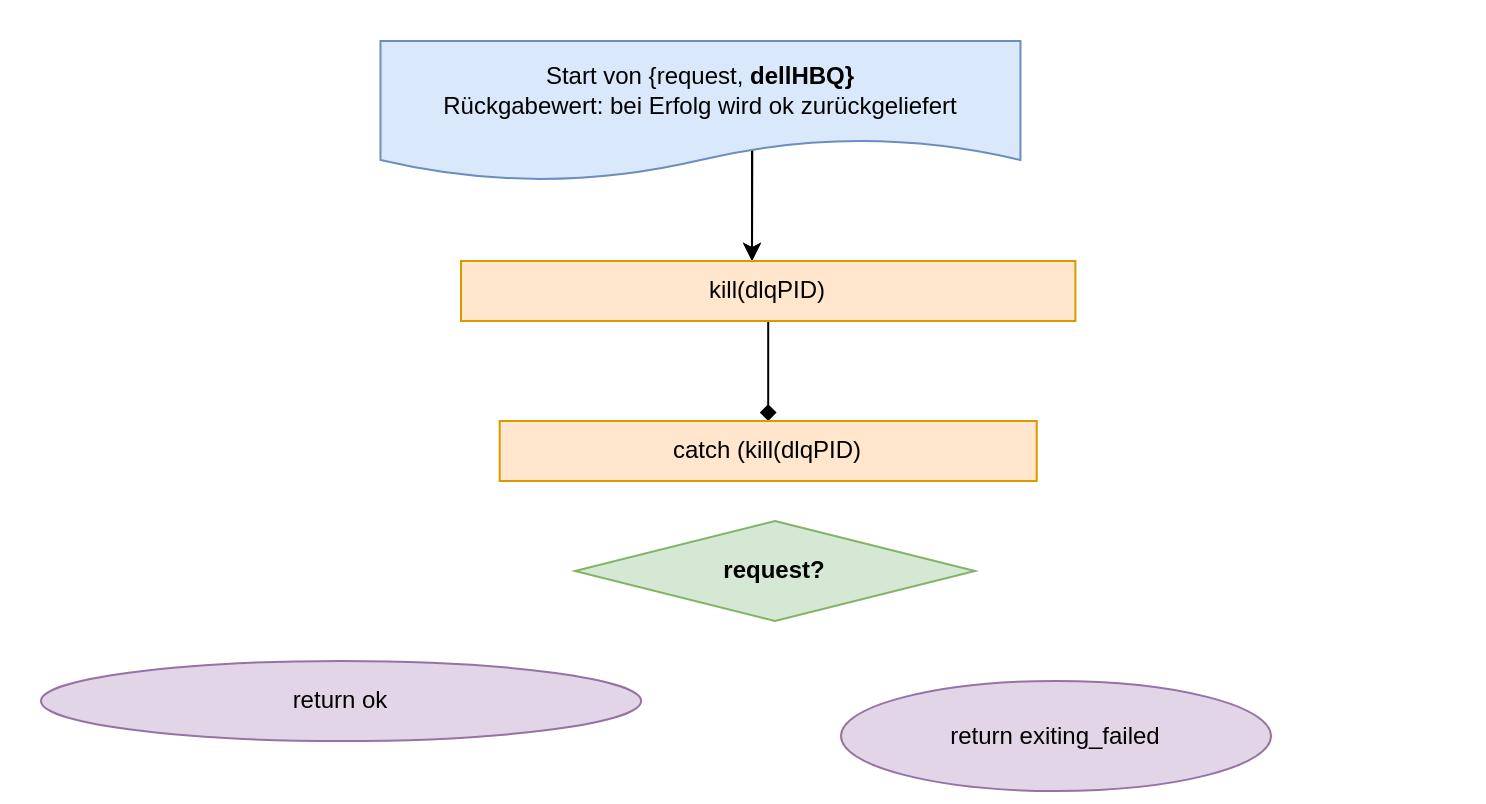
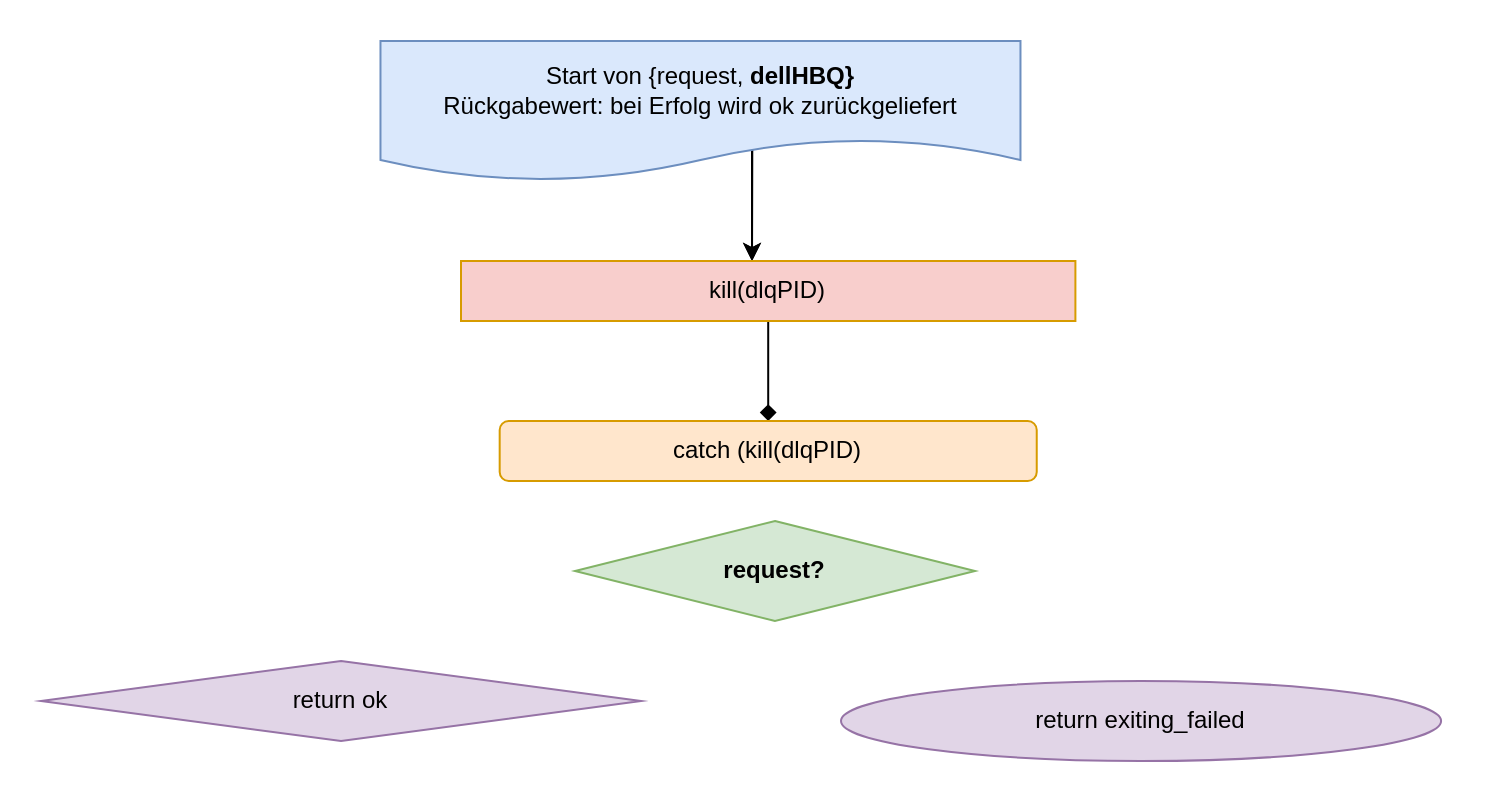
(768, 291) -> (768, 291)
(768, 451) -> (768, 451)
(341, 701) -> (341, 701)
(1056, 736) -> (1141, 721)
